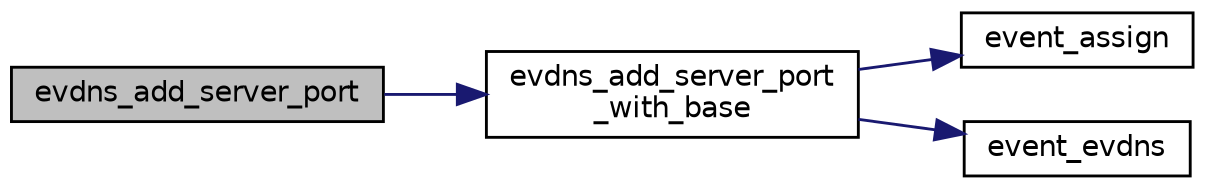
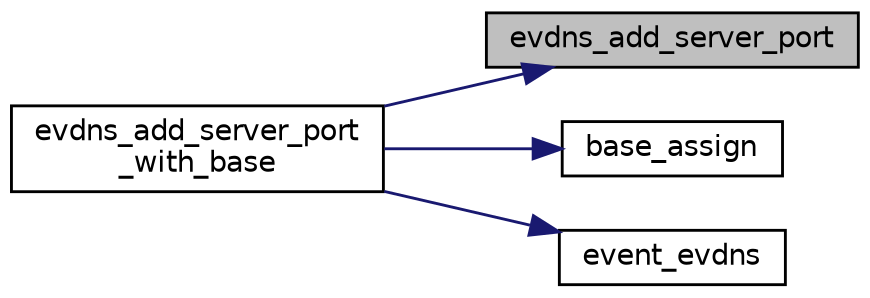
(1077, 40) -> (672, 149)
(421, 94) -> (454, 90)
